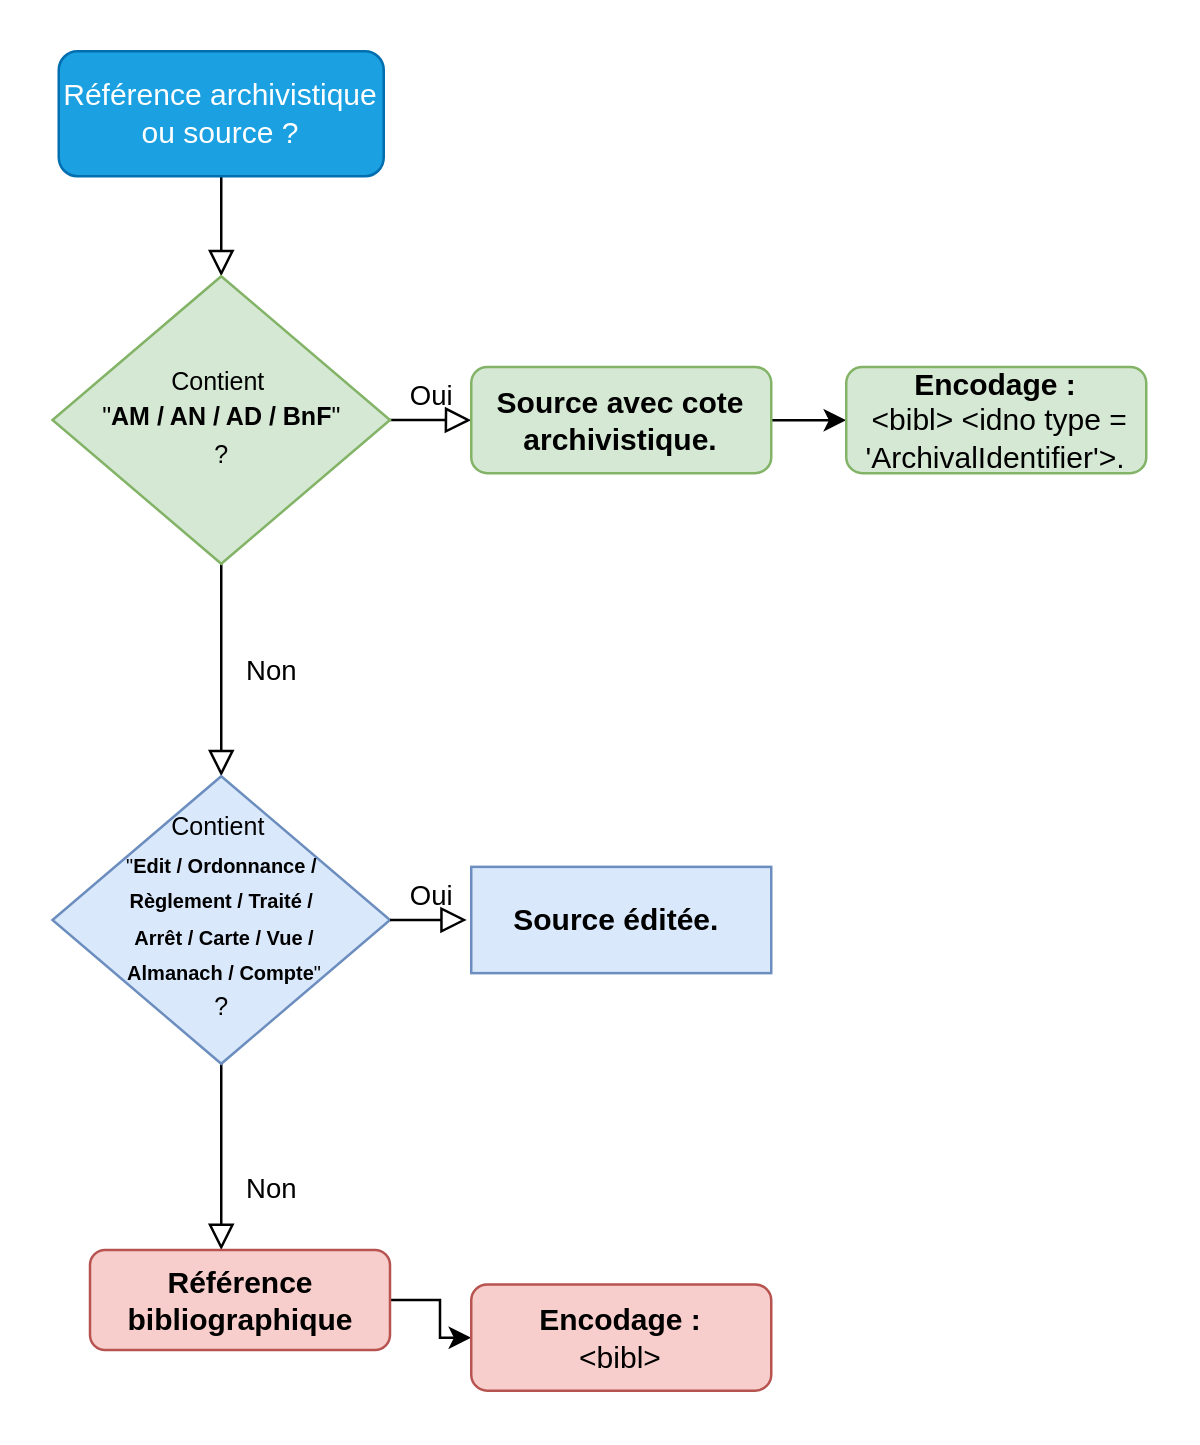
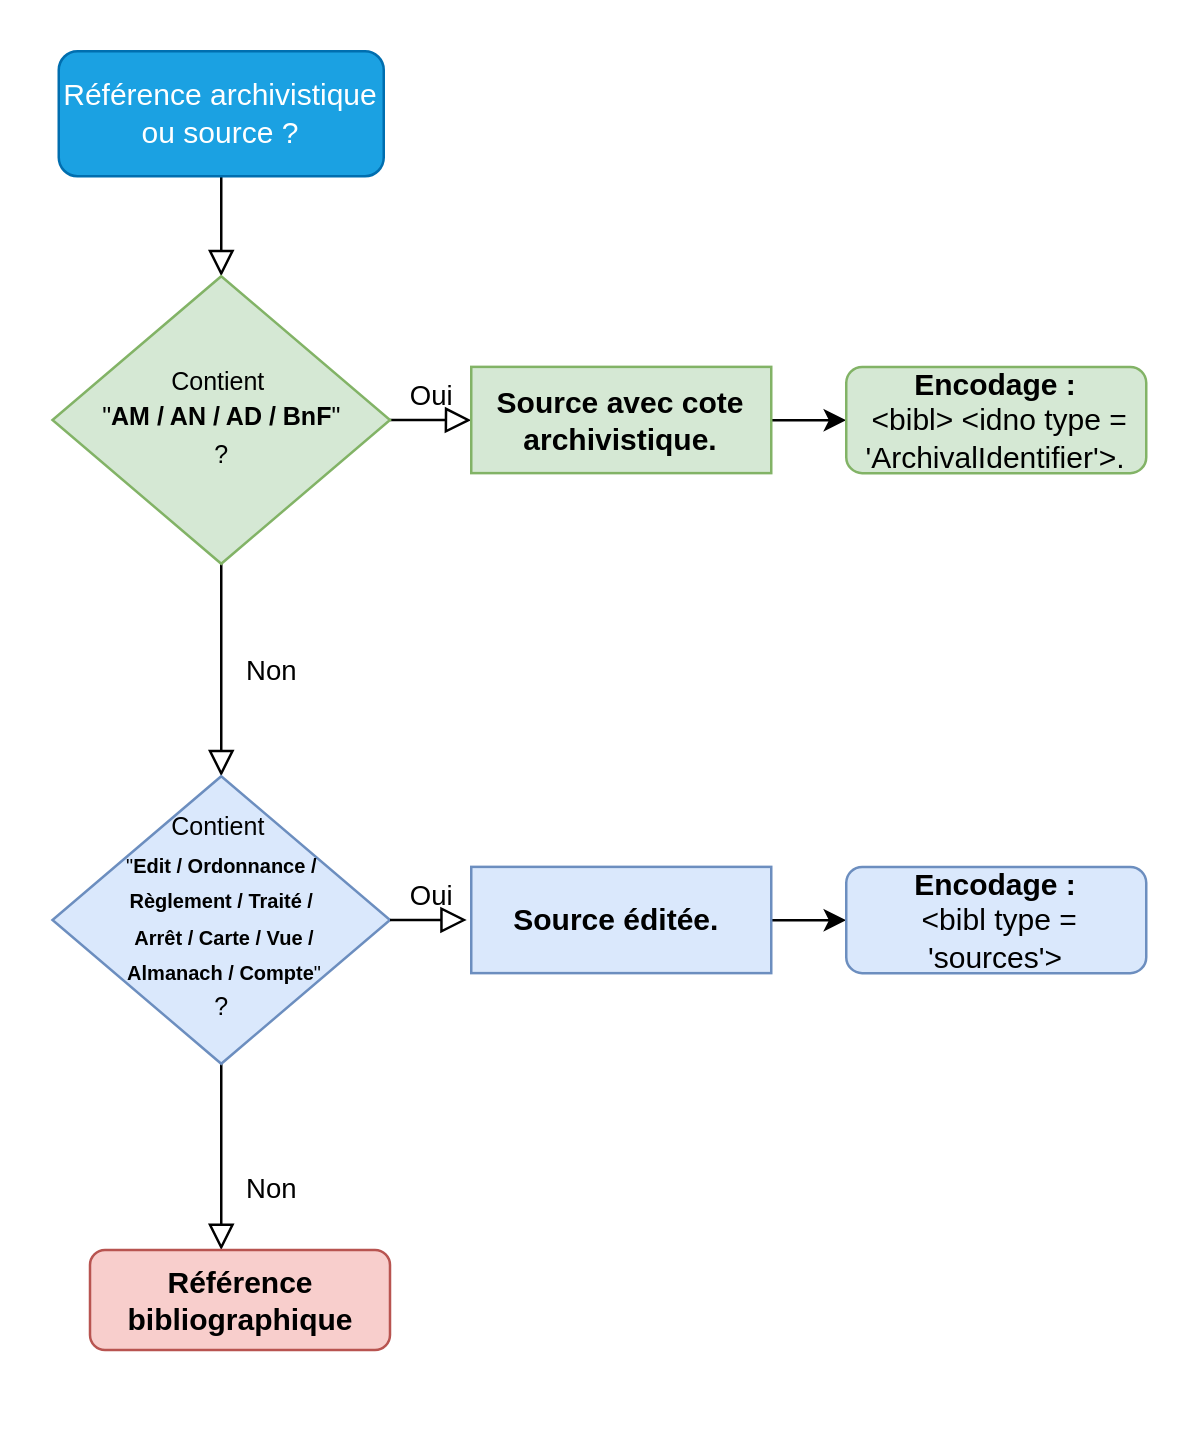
(621, 420) -> (621, 420)
none -> (817, 920)
none -> (996, 920)
(440, 1301) -> none
(621, 1338) -> none
